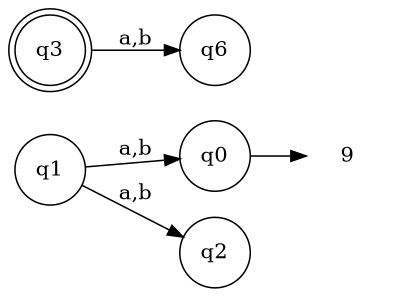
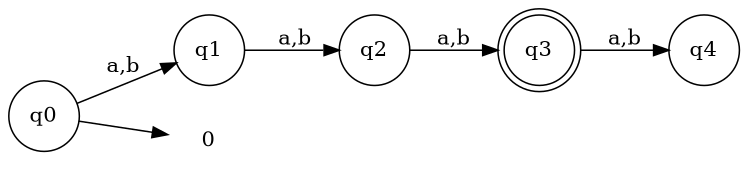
(215, 50) -> (704, 50)
none -> (446, 50)
(348, 156) -> (209, 141)
(125, 164) -> (120, 86)
